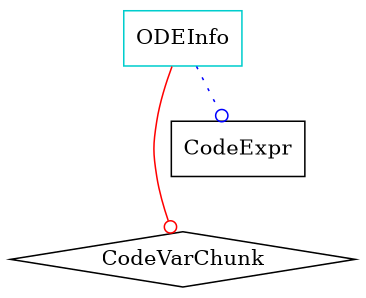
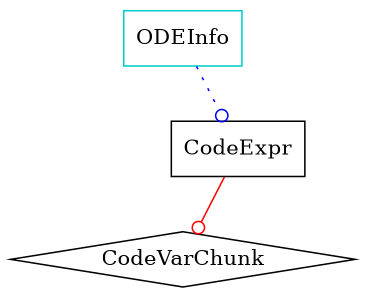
(154, 143) -> (213, 199)
